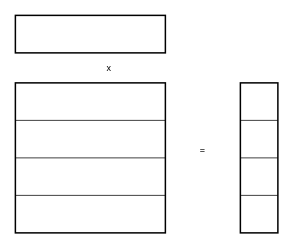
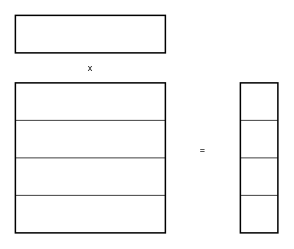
(109, 68) -> (90, 68)
